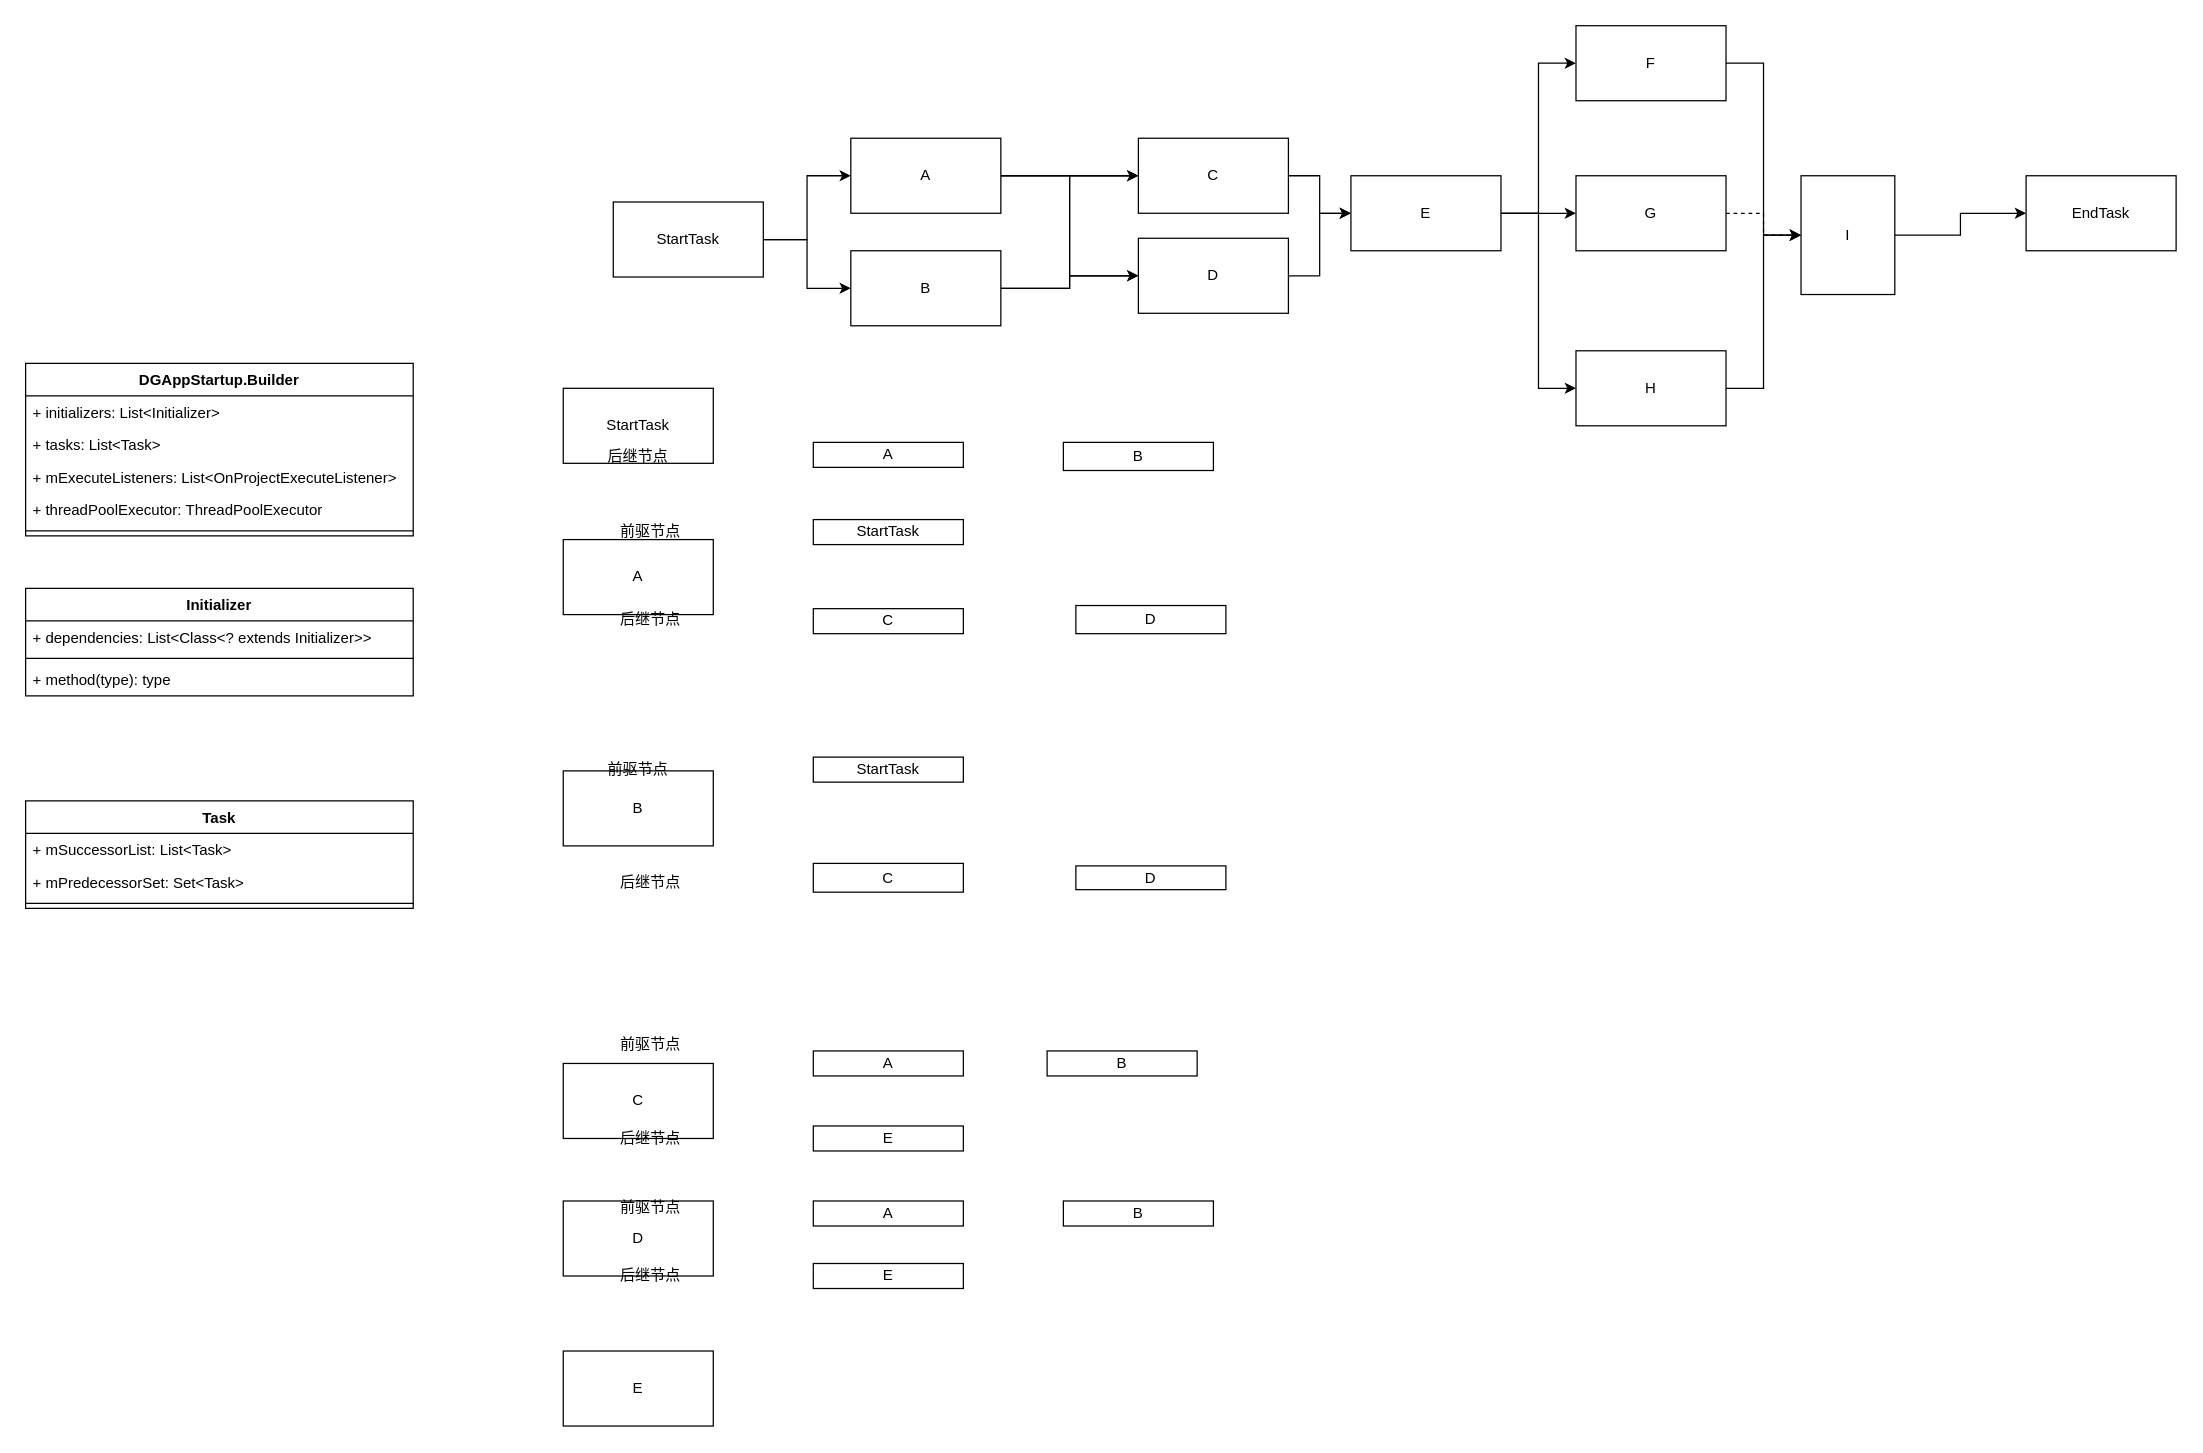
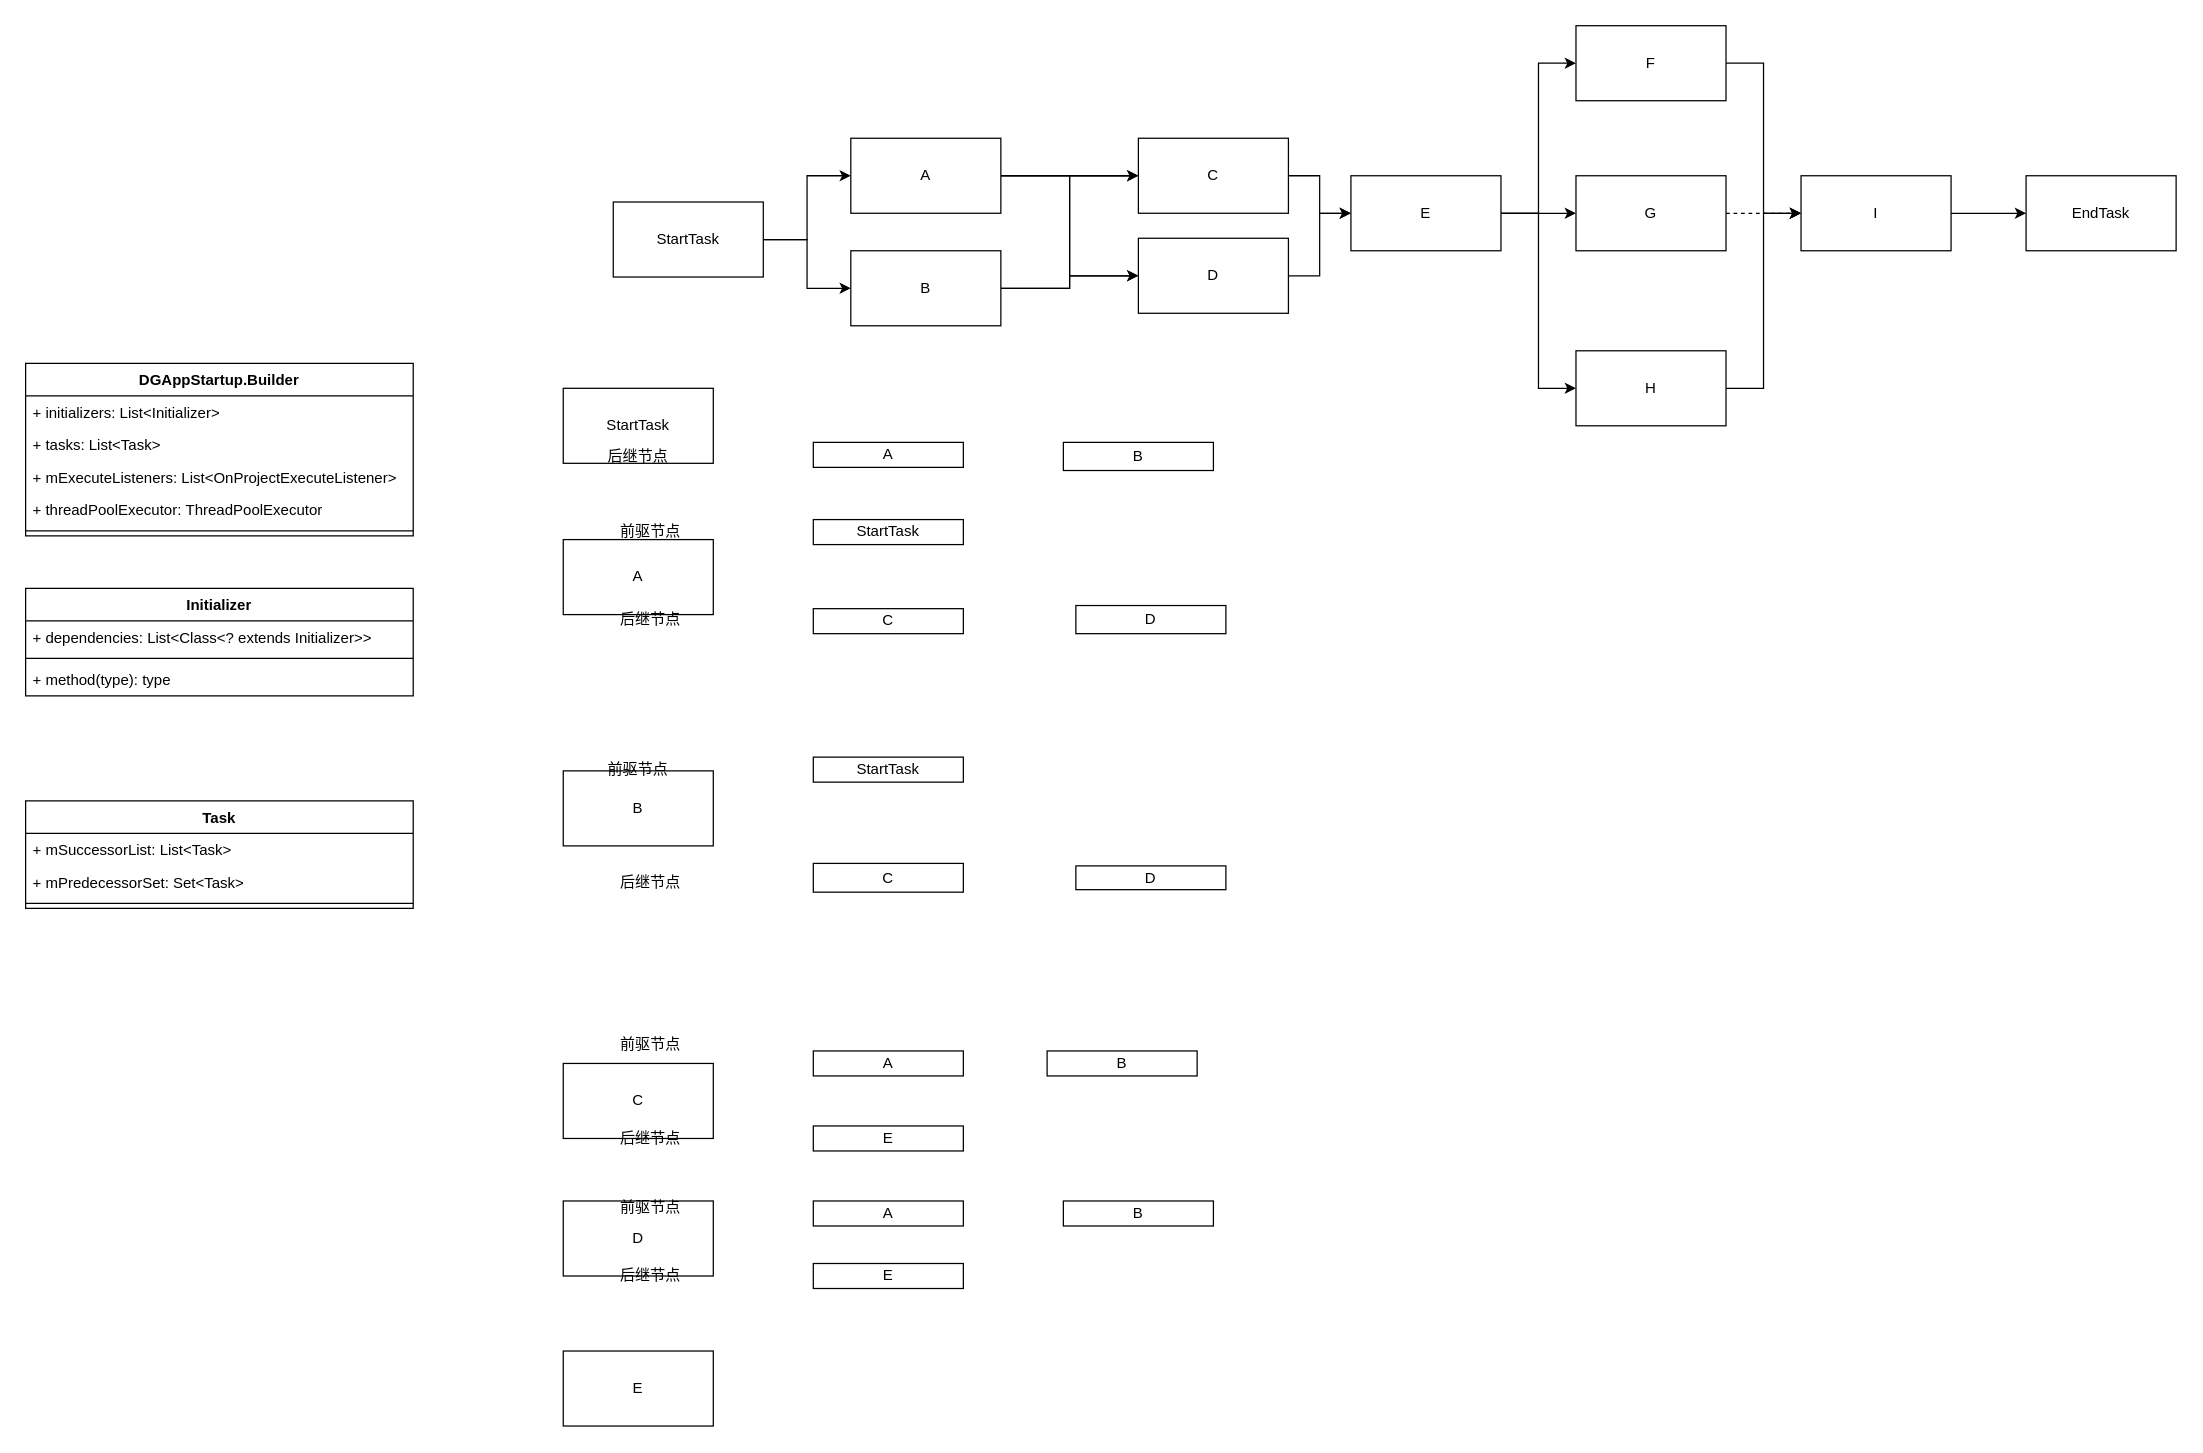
(1848, 235) -> (1876, 213)
